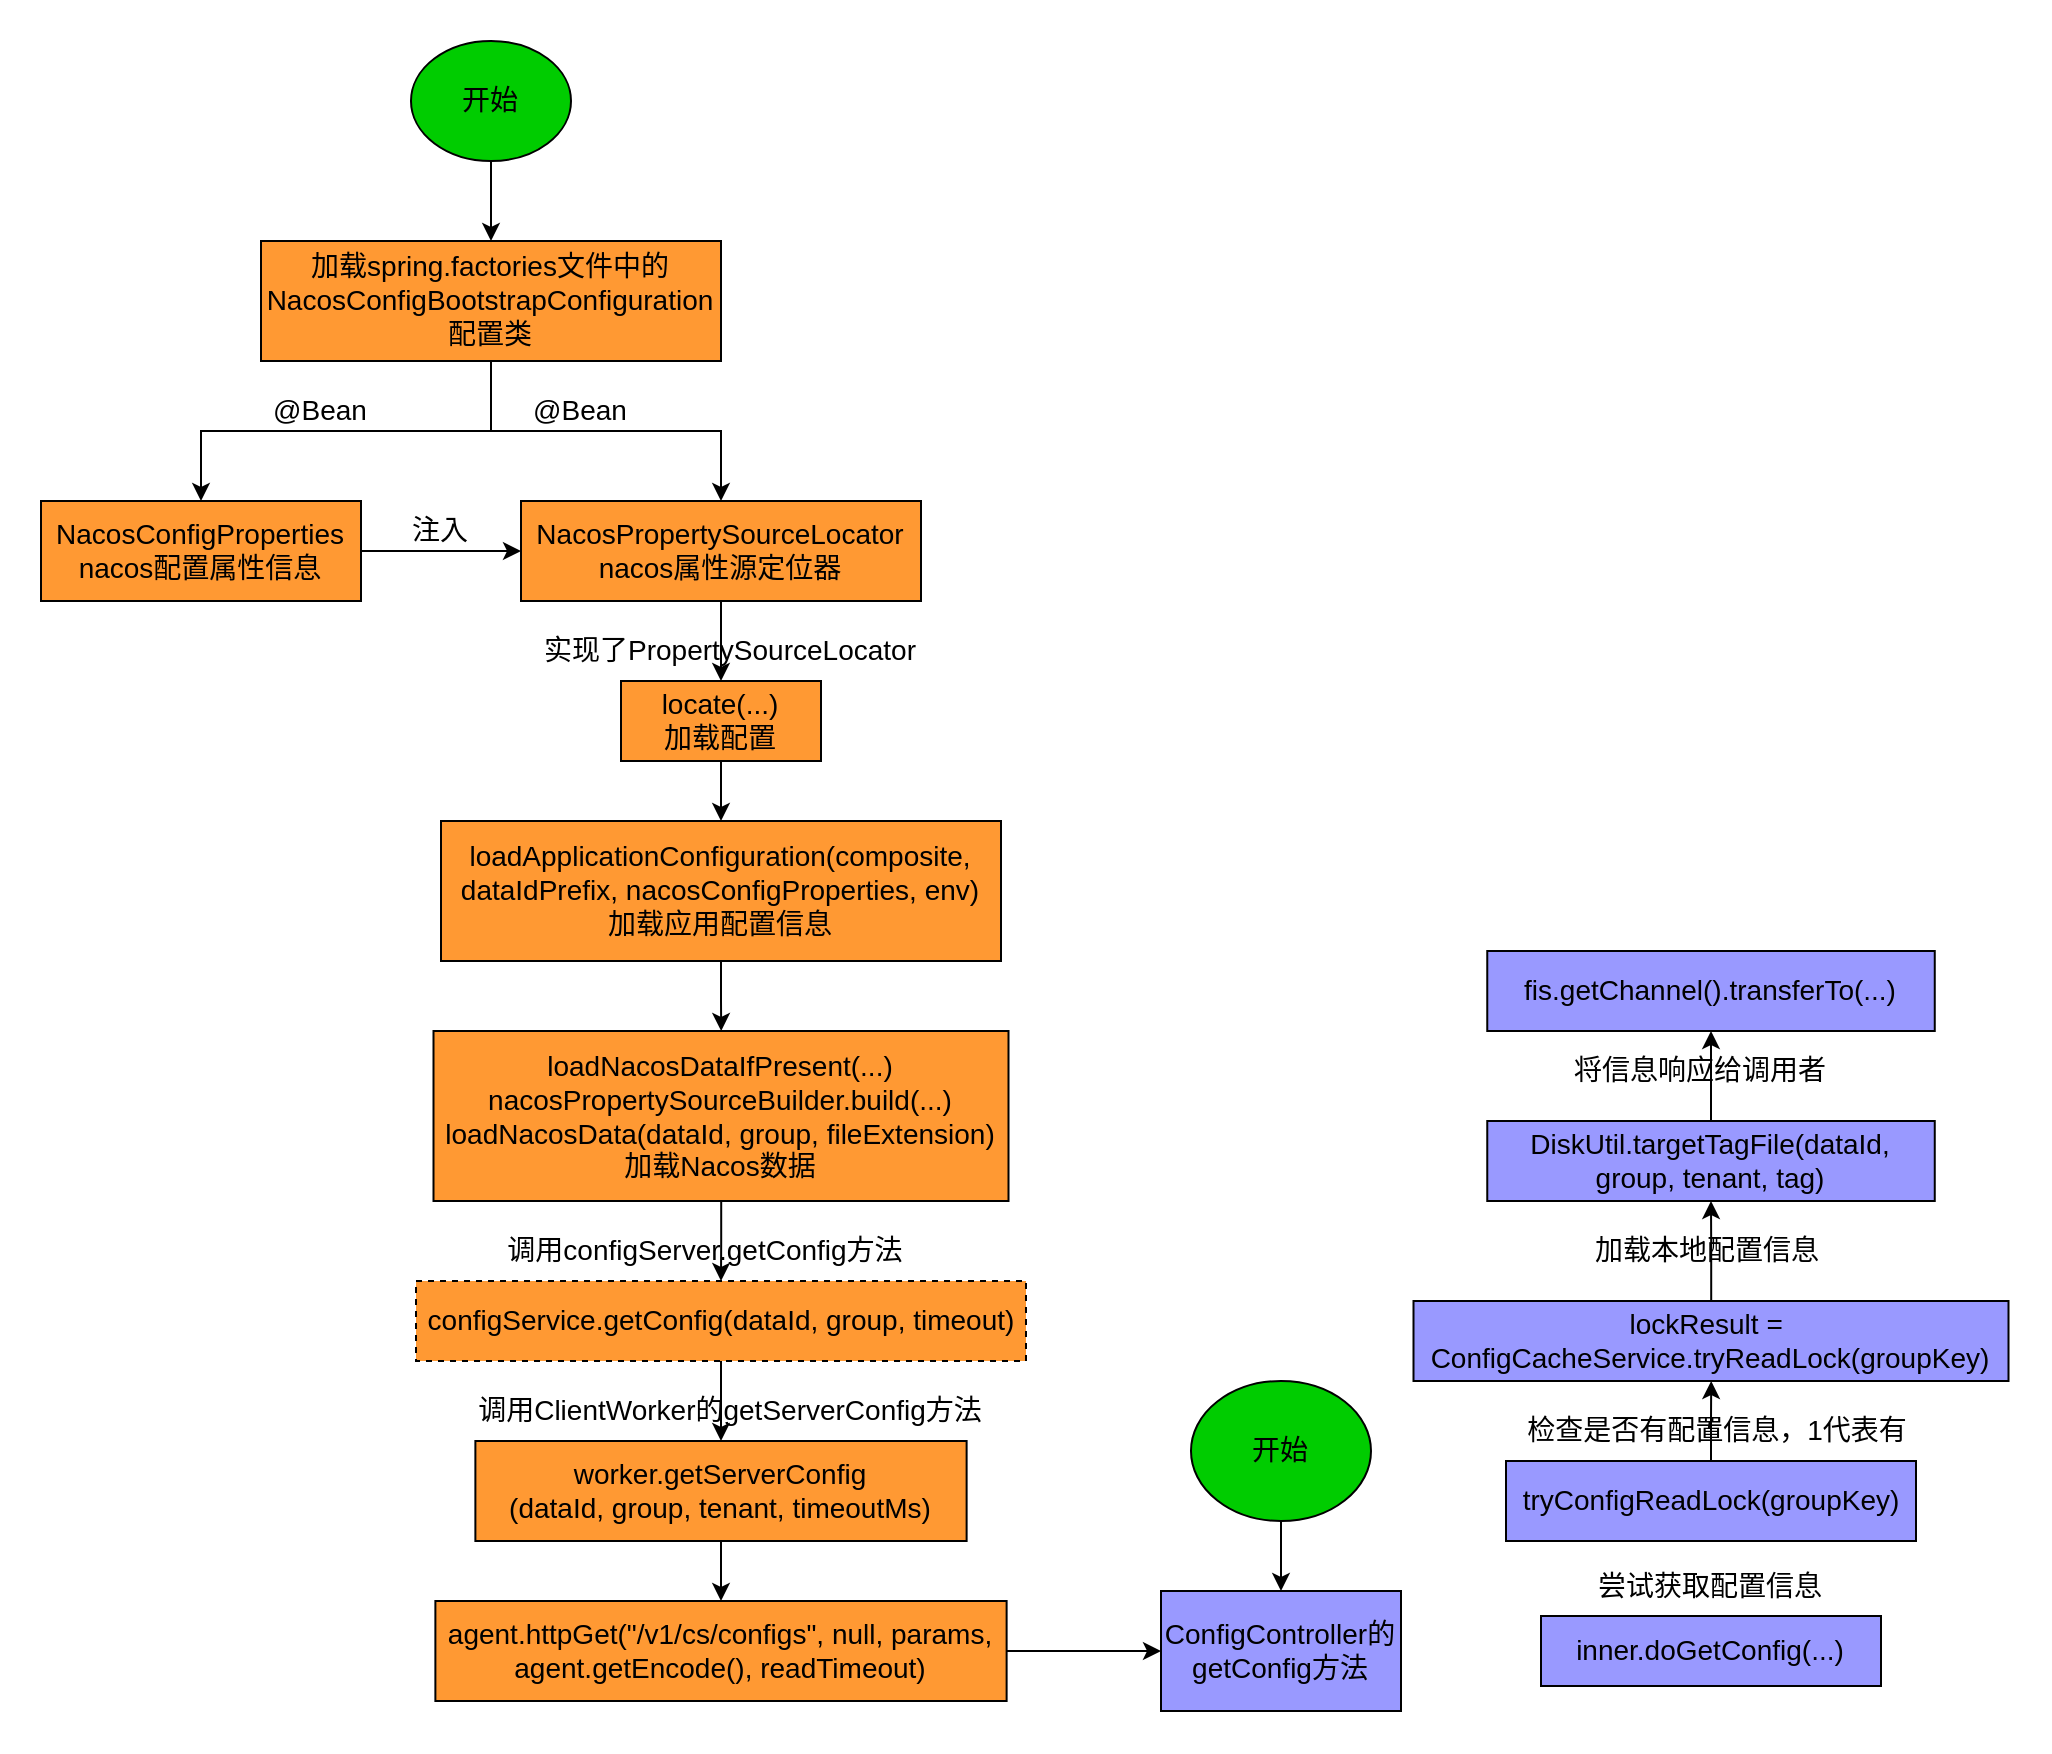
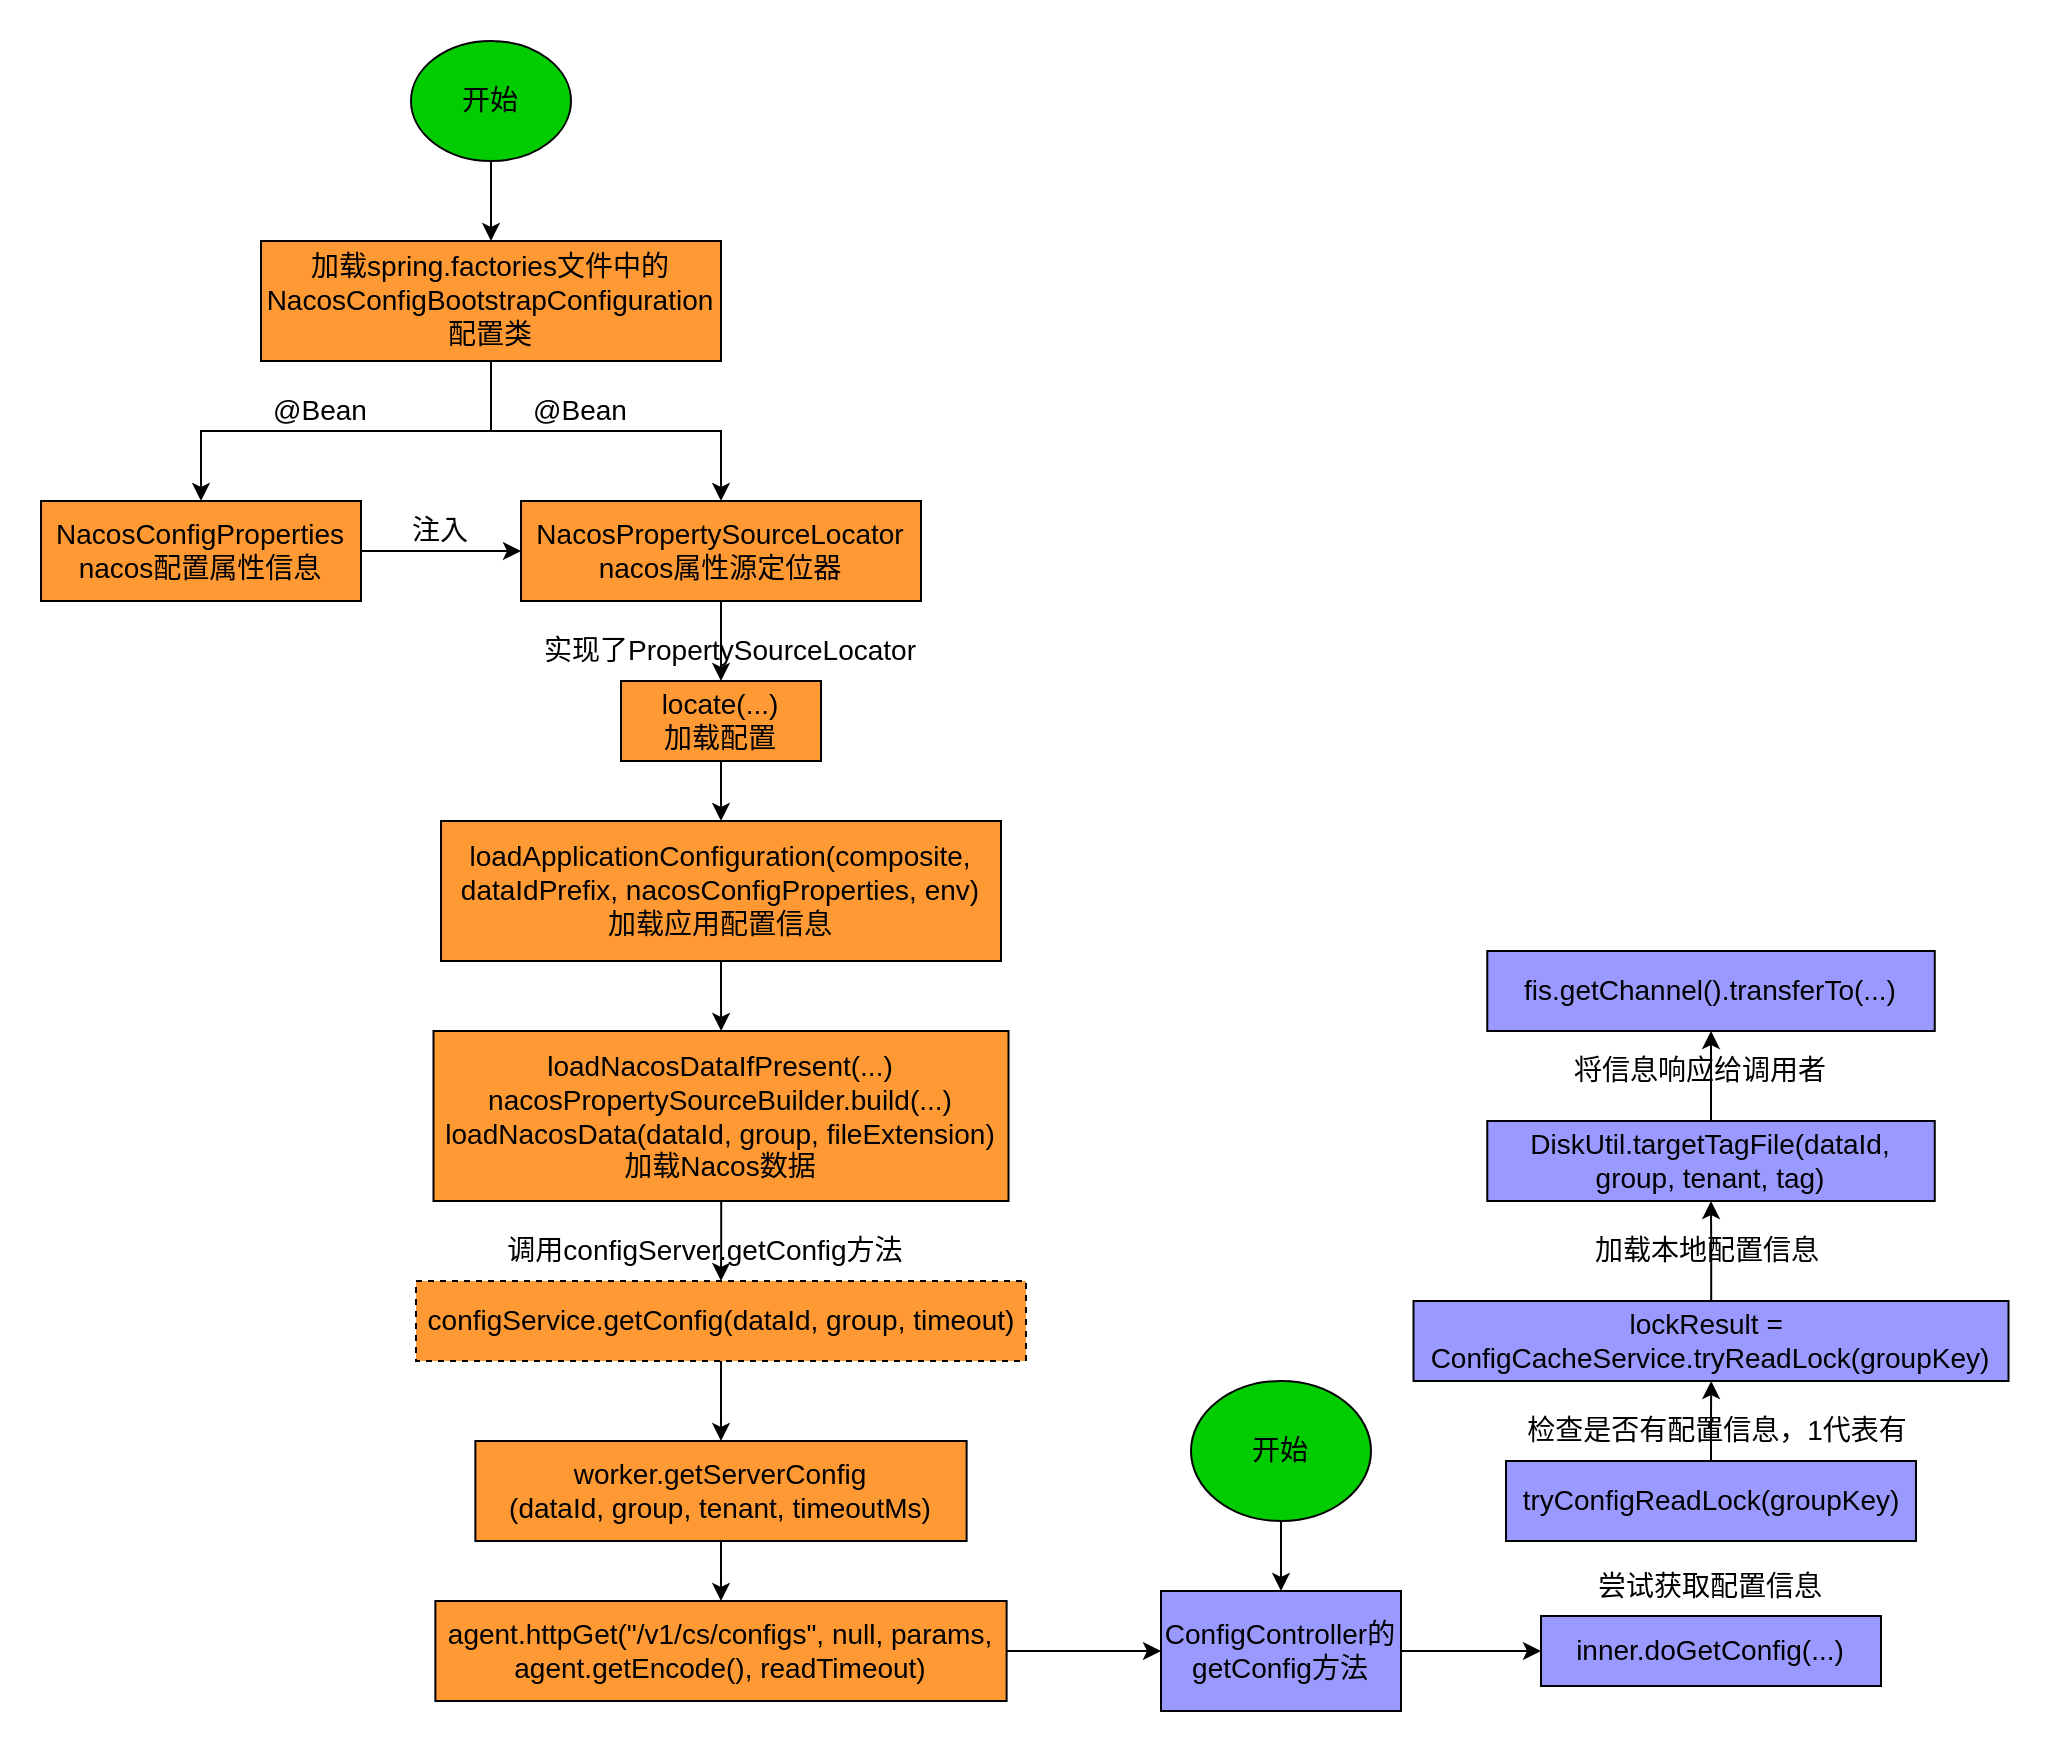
(731, 1411) -> none
none -> (1464, 1651)
